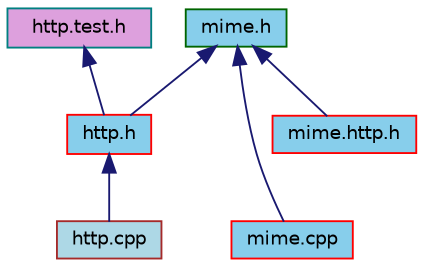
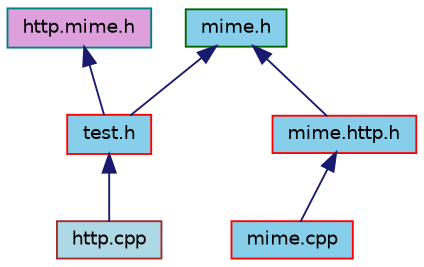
(79, 28) -> (79, 28)
(109, 134) -> (109, 134)
(254, 145) -> (314, 195)
